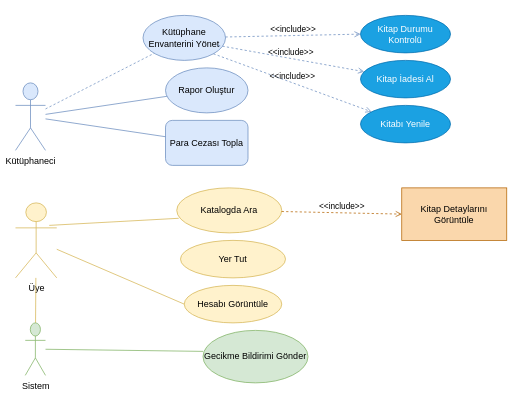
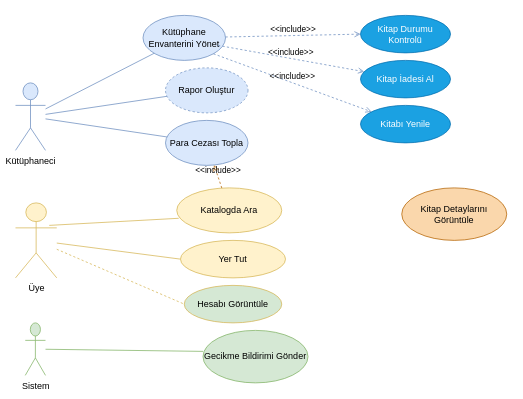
(100, 81) -> (100, 81)
(207, 90) -> (207, 90)
(207, 143) -> (207, 143)
(341, 213) -> (218, 177)
(454, 214) -> (454, 214)
(120, 277) -> (120, 277)
(36, 300) -> (119, 251)
(233, 304) -> (233, 304)
